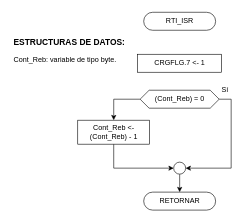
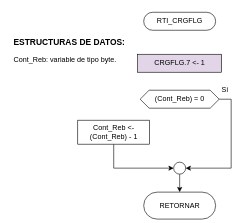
(180, 21) -> (180, 21)
(180, 63) -> (180, 63)
(114, 114) -> none
(180, 201) -> (180, 206)
